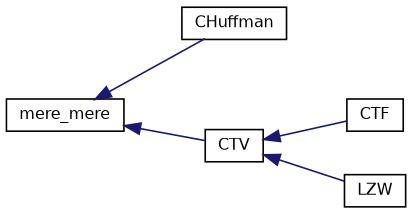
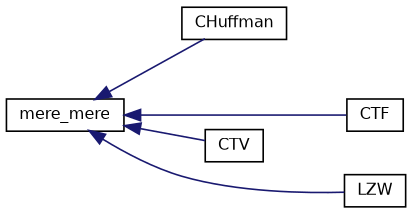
(313, 129) -> (243, 115)
(312, 171) -> (219, 185)
